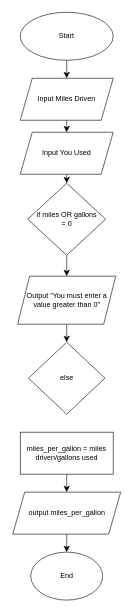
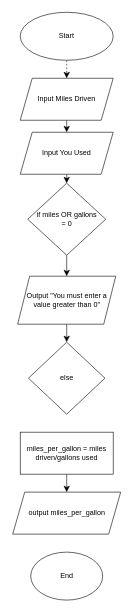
(67, 64) -> (67, 64)
(67, 545) -> none
